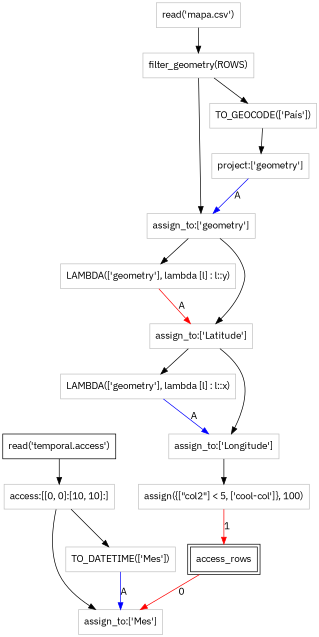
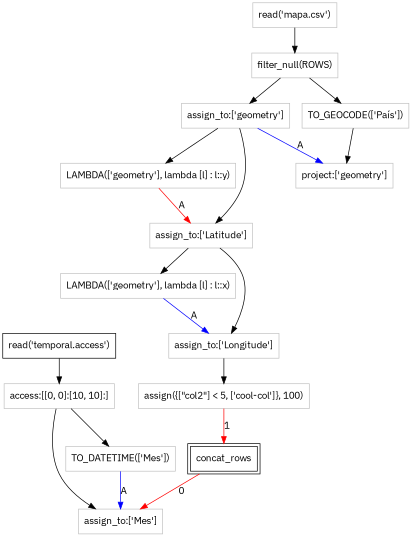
(198, 65) -> (295, 65)
(233, 193) -> (287, 144)
(224, 559) -> (224, 459)
